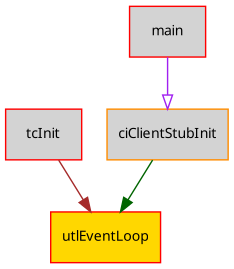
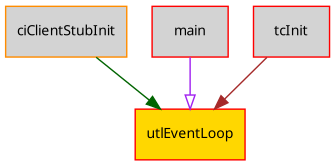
(168, 76) -> (190, 76)
